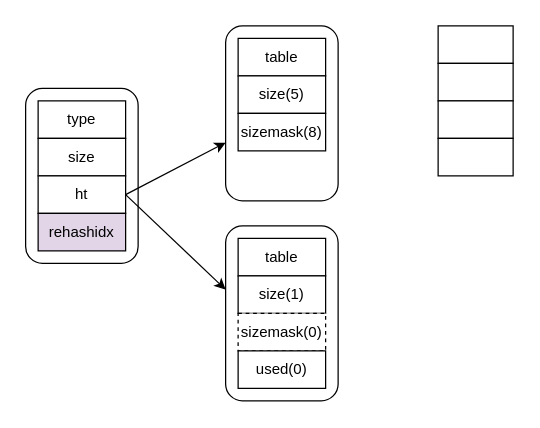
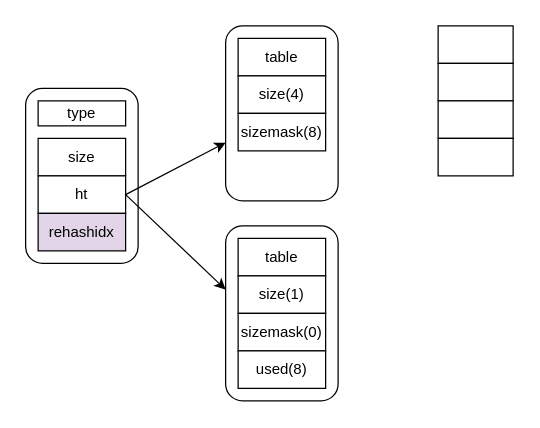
(282, 94) -> (282, 94)
(82, 119) -> (82, 113)
(282, 332) -> (282, 332)
(282, 369) -> (282, 369)
